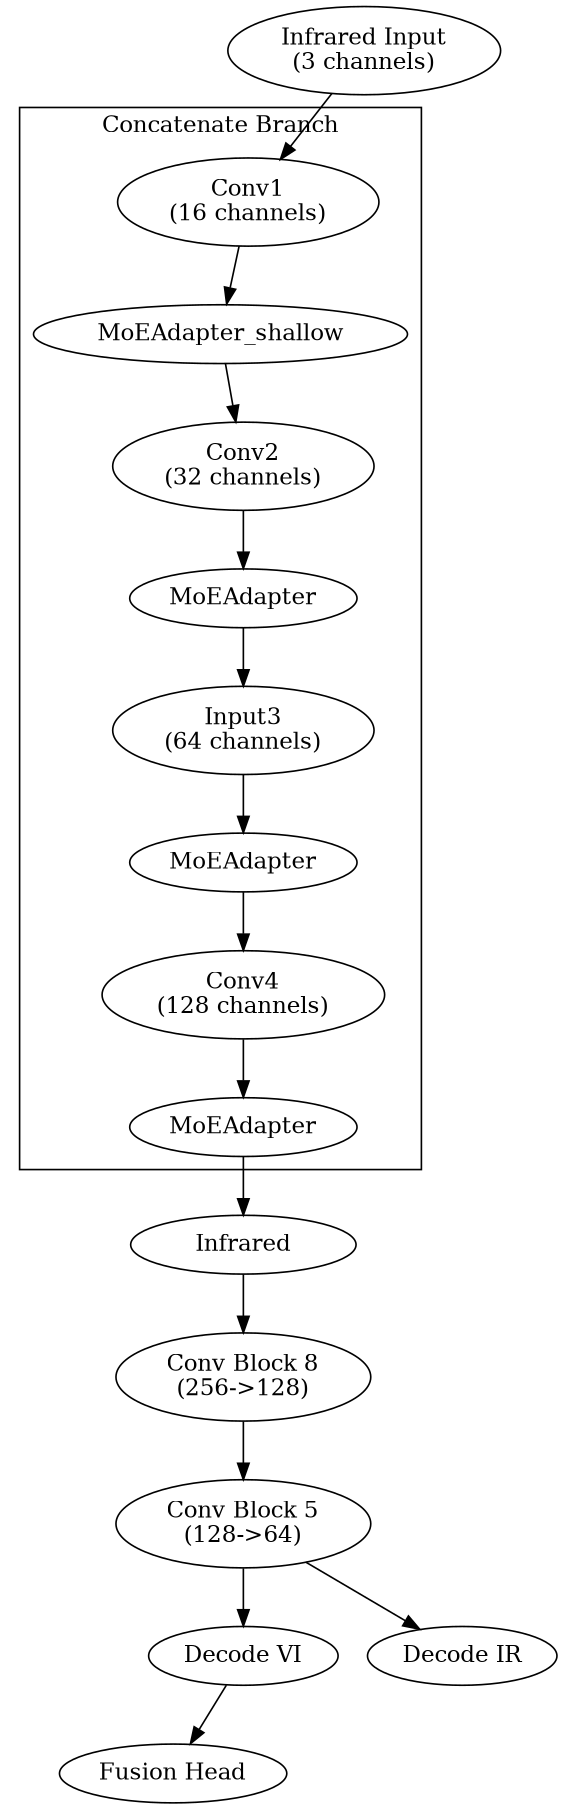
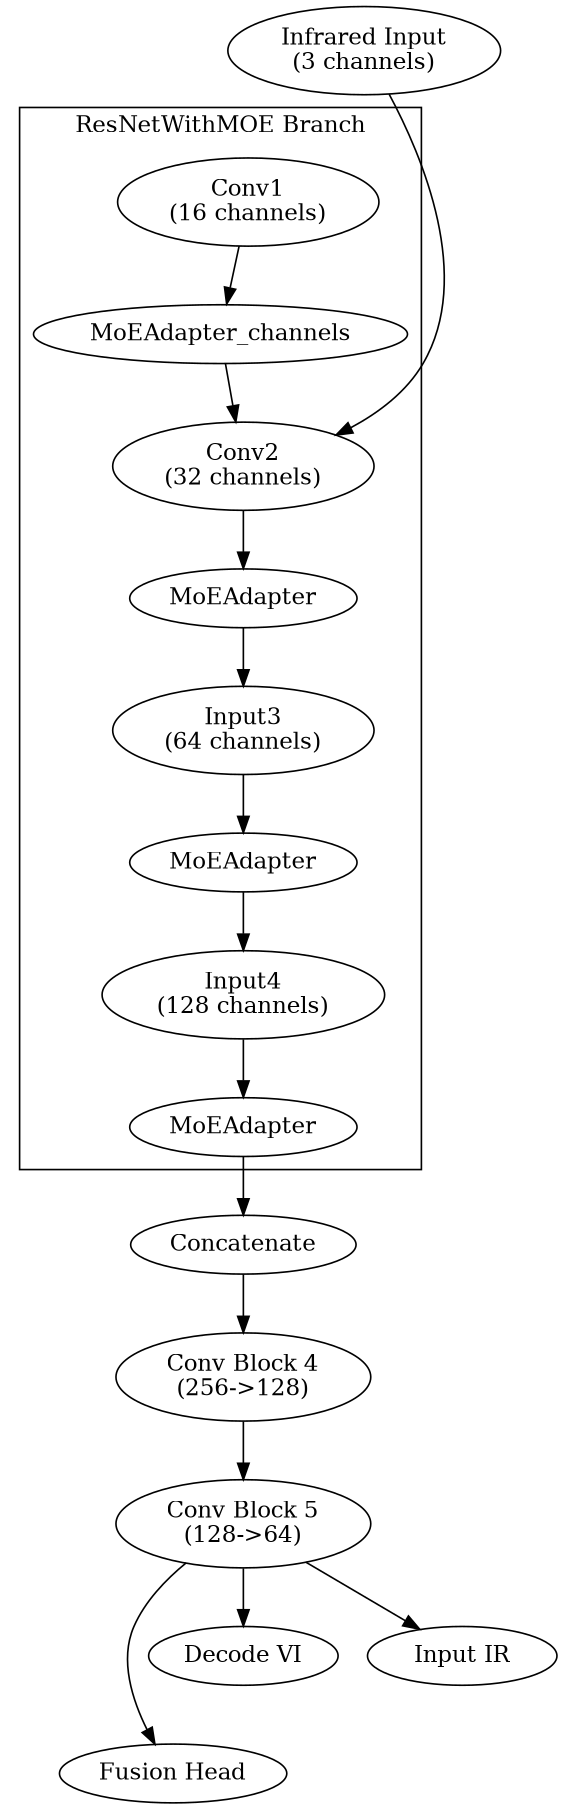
(311, 120) -> (444, 274)
(220, 126) -> (220, 126)
(220, 334) -> (220, 334)
(243, 995) -> (243, 995)
(243, 1245) -> (243, 1245)
(243, 1377) -> (243, 1377)
(462, 1656) -> (462, 1656)
(213, 1707) -> (130, 1638)
